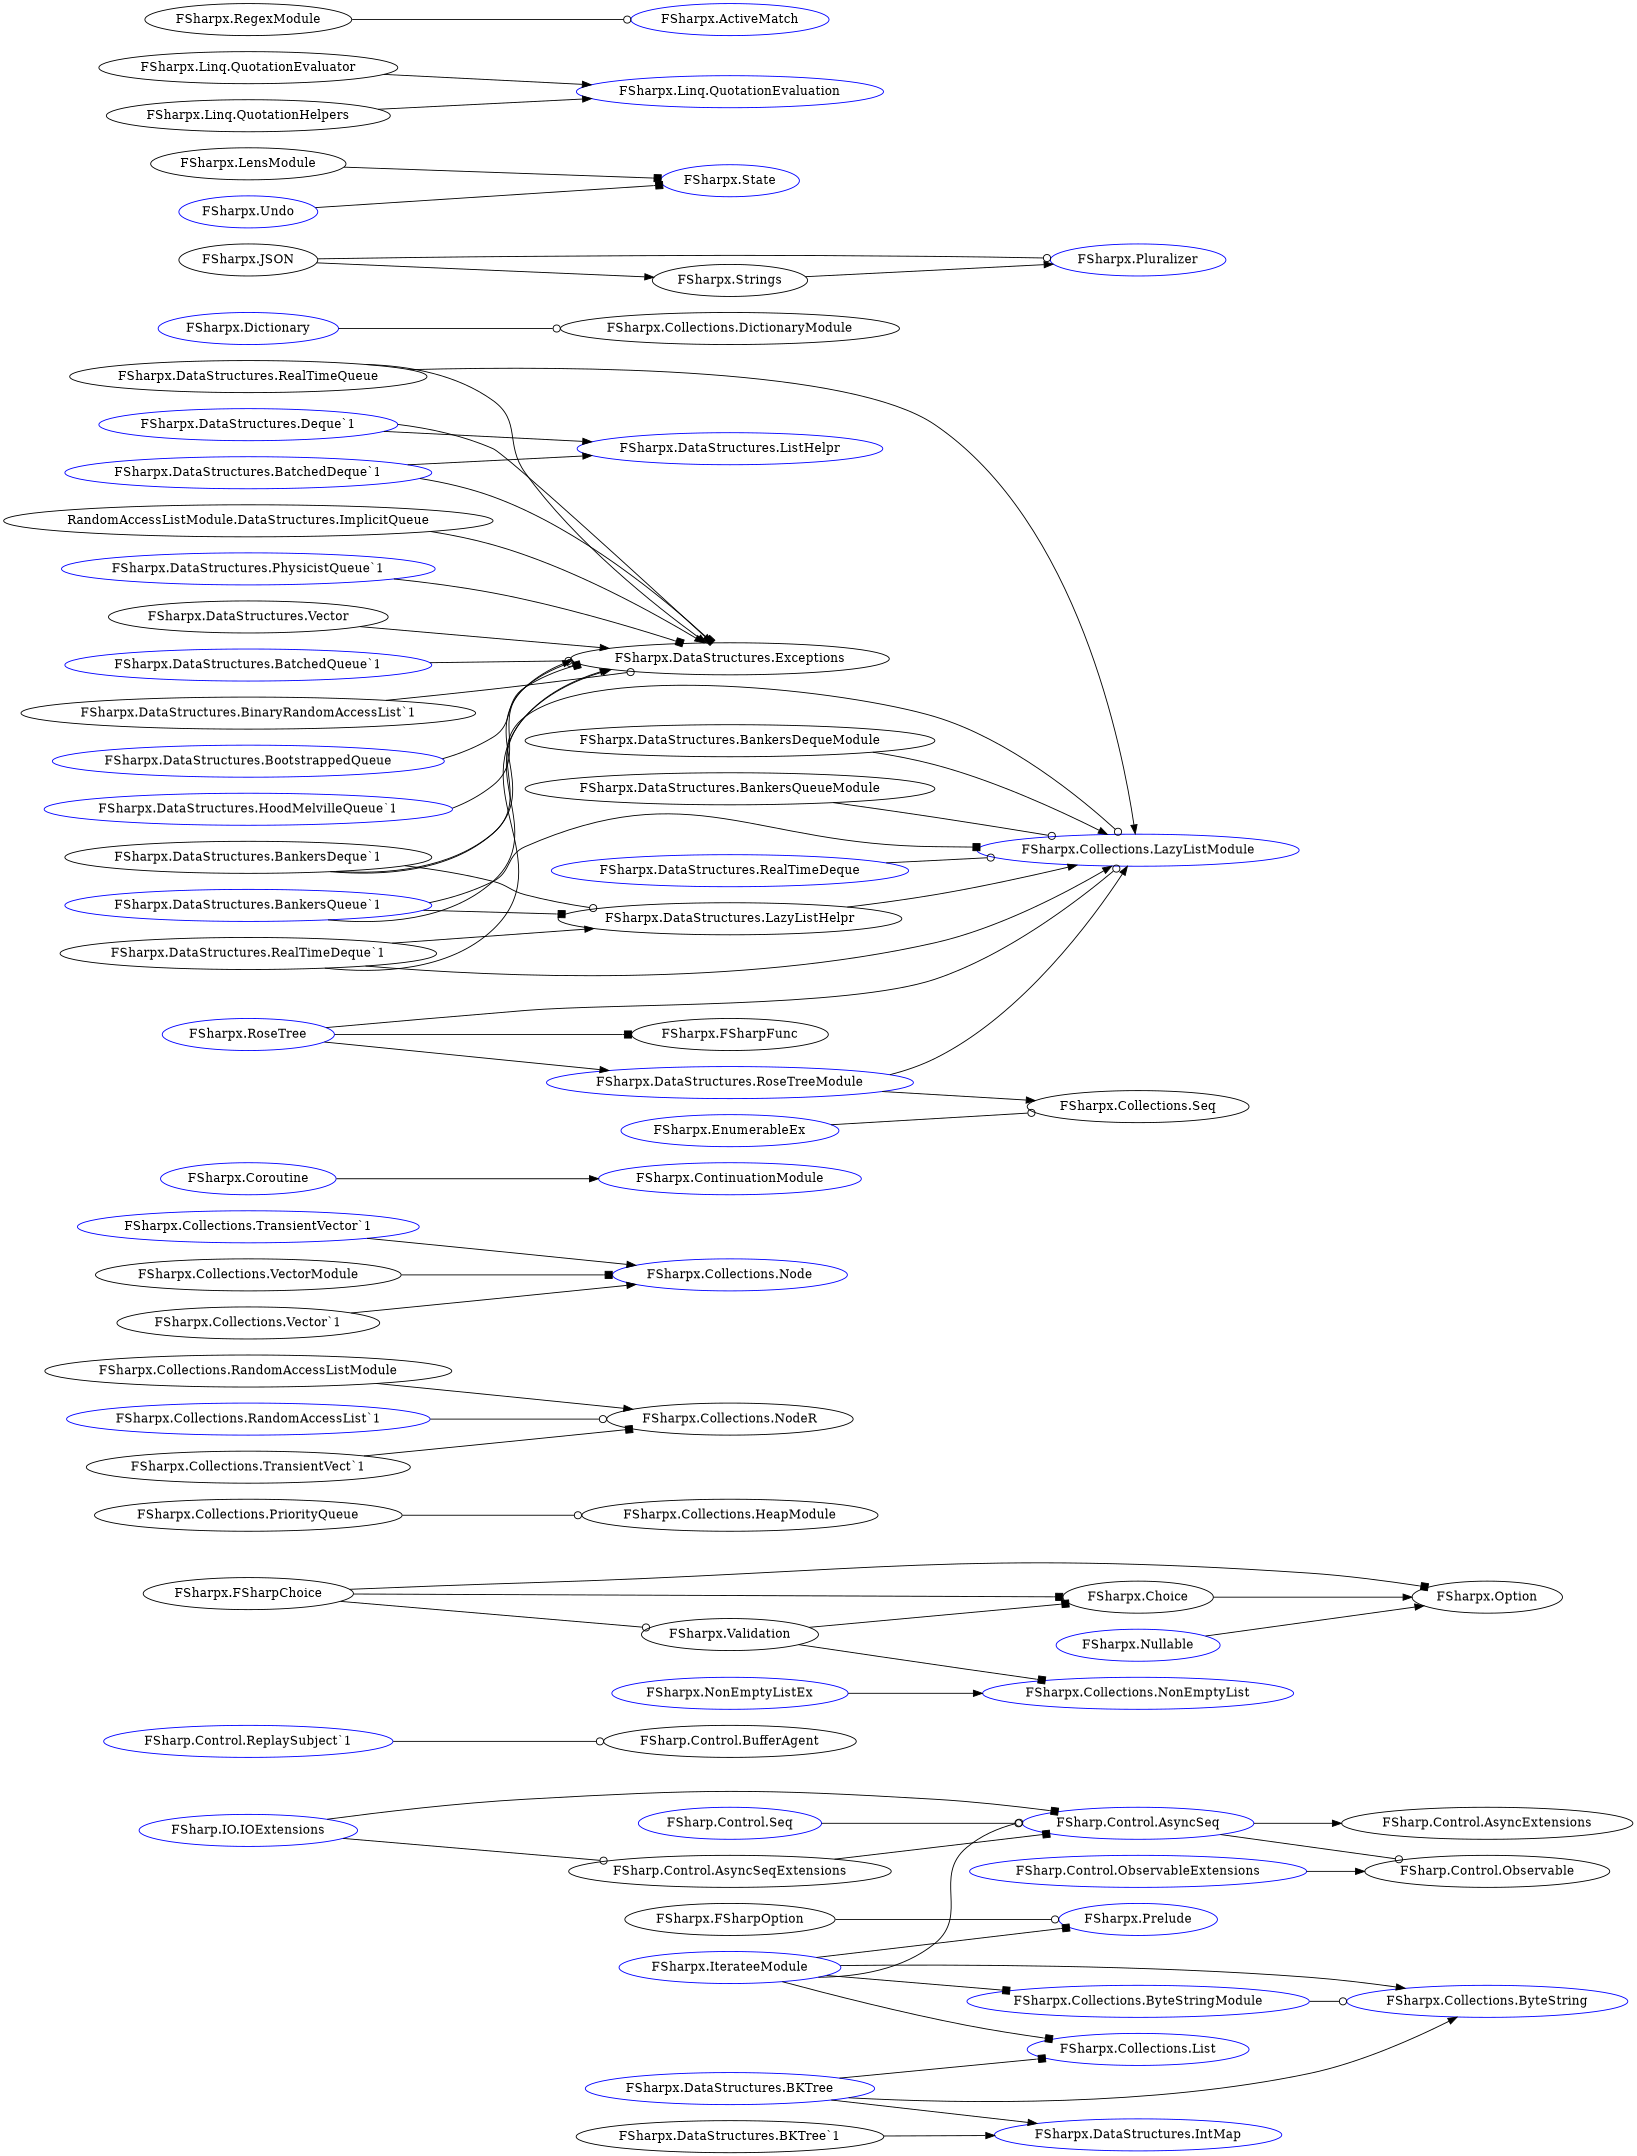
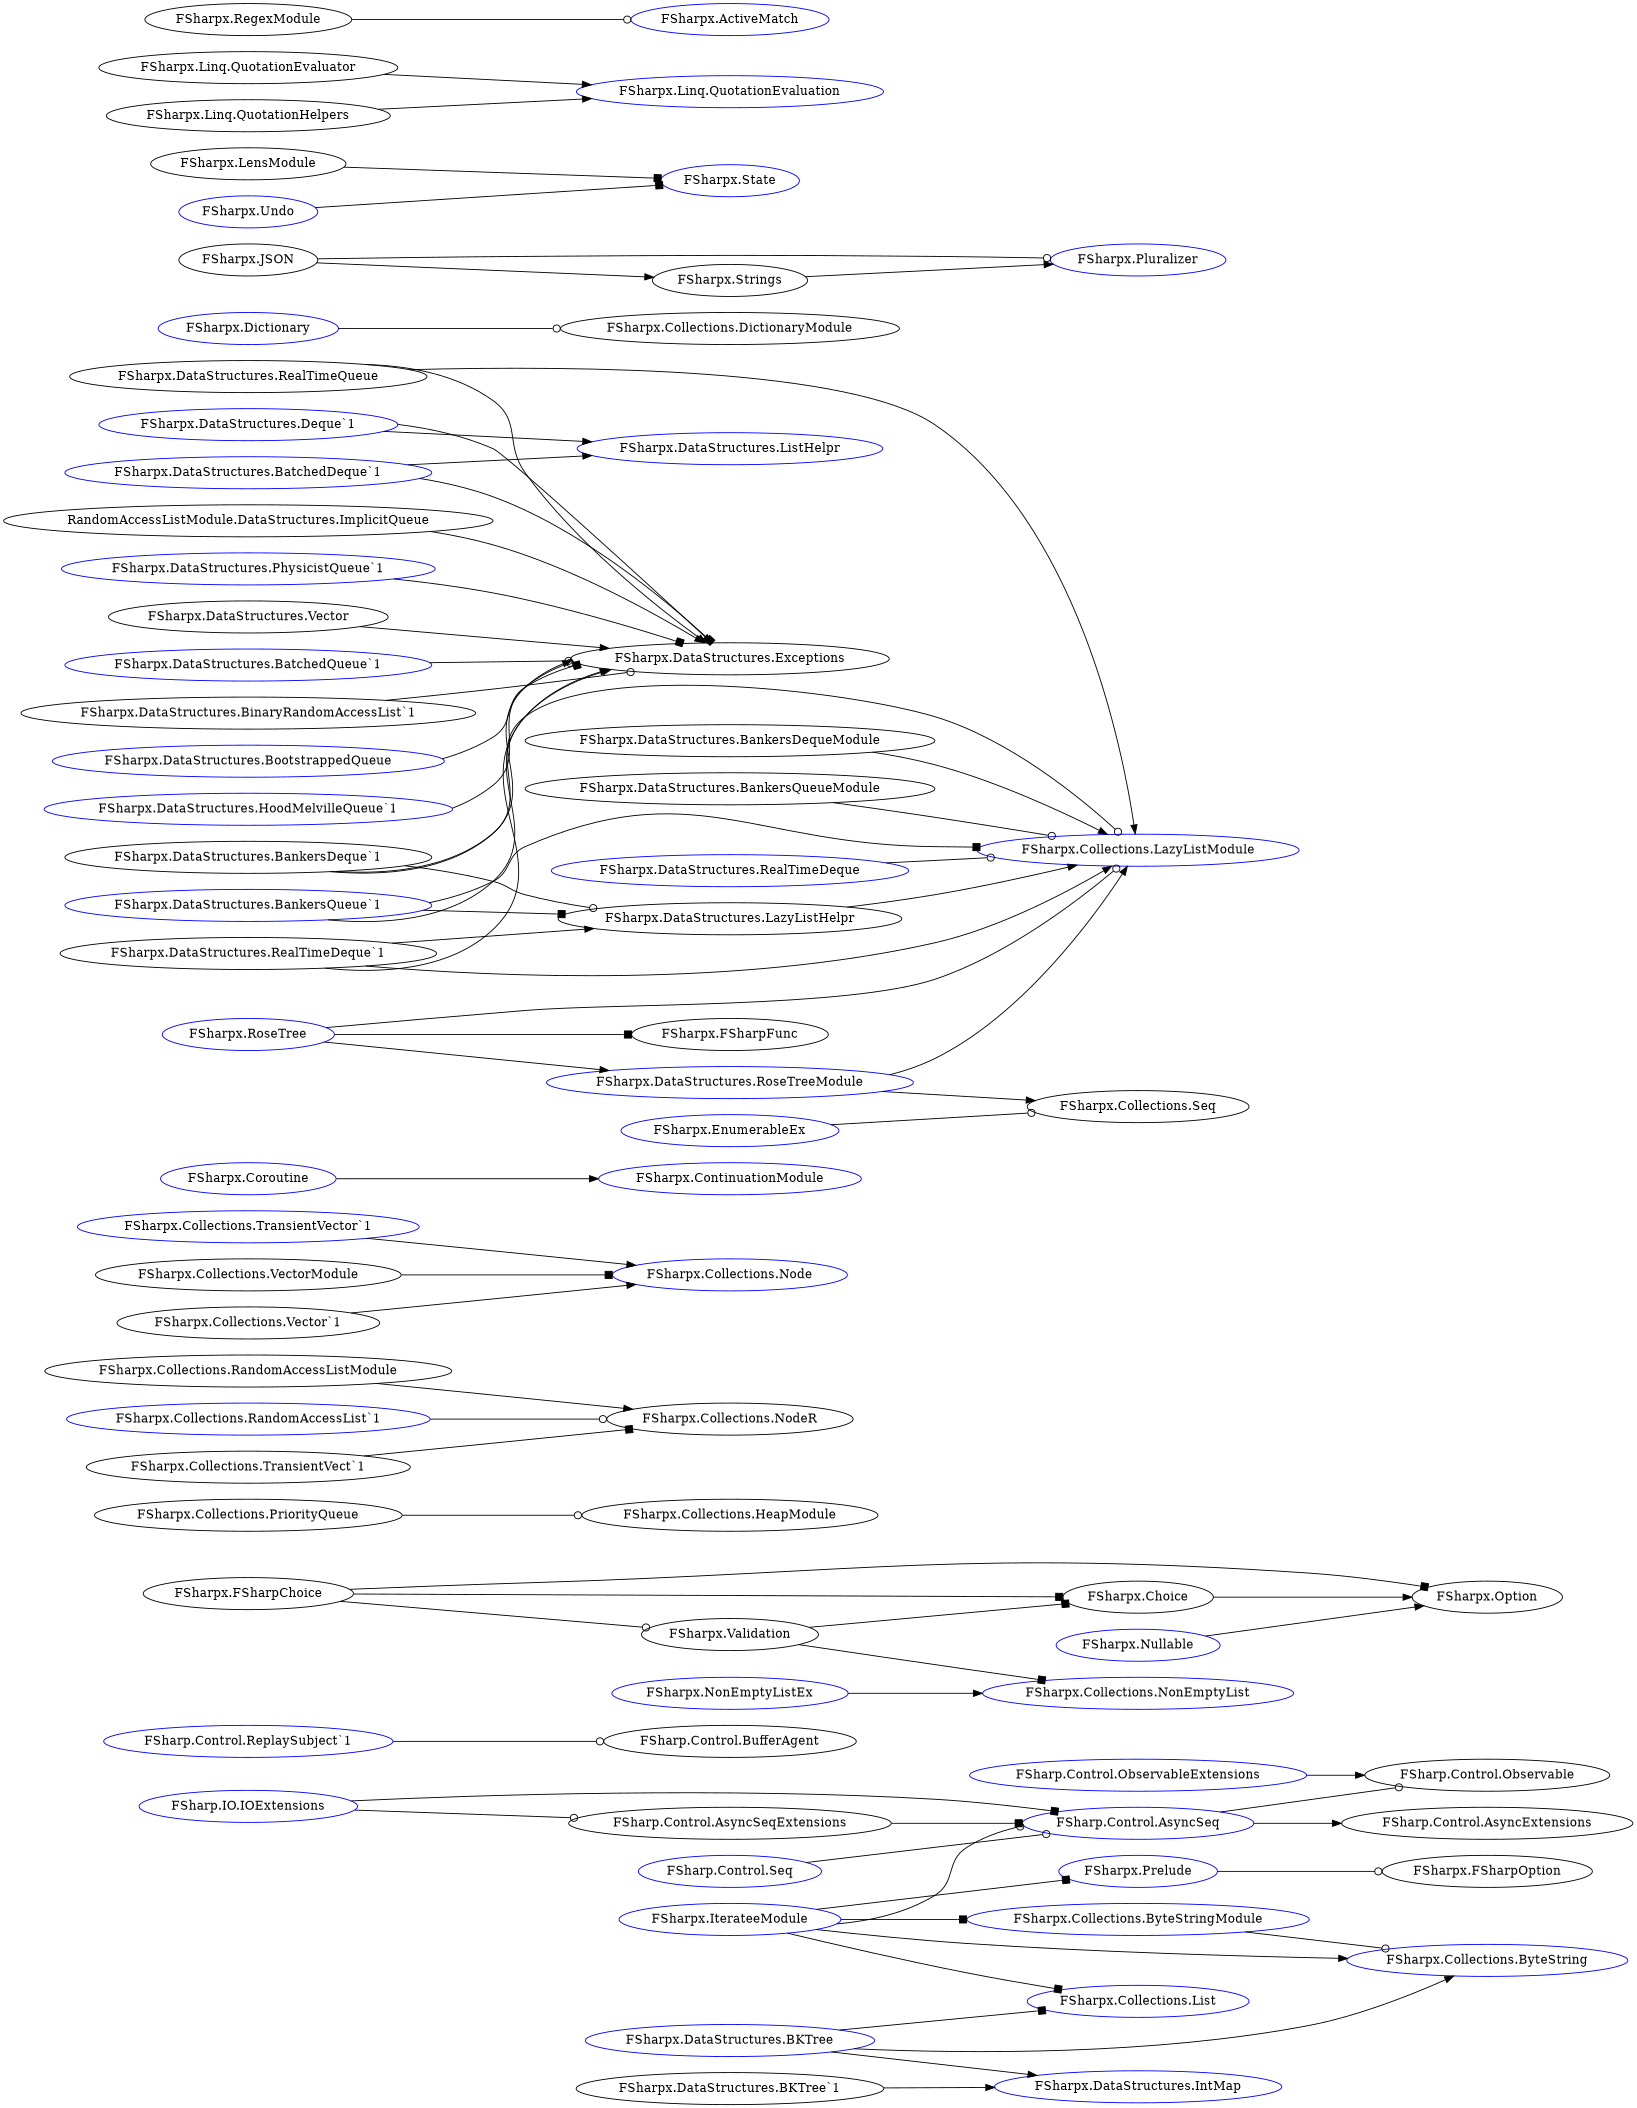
(943, 1919) -> (1296, 1871)
